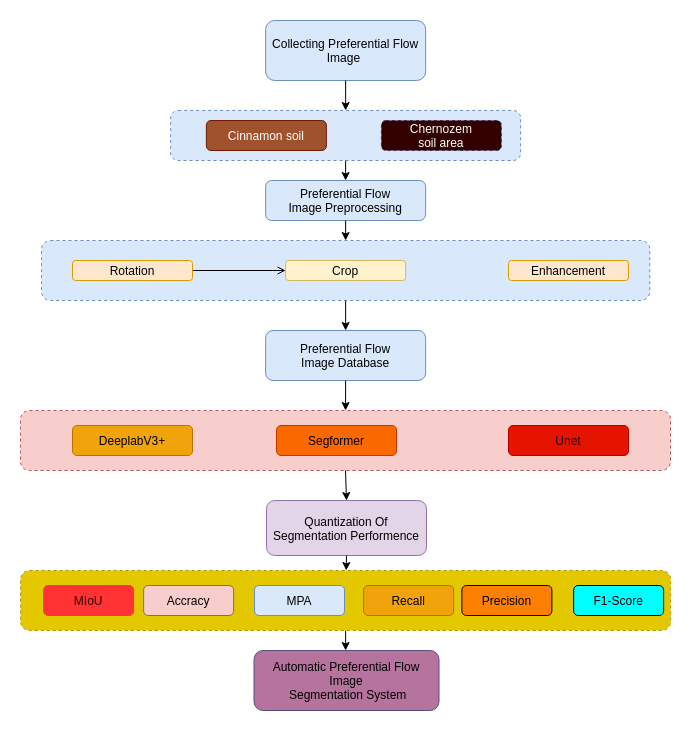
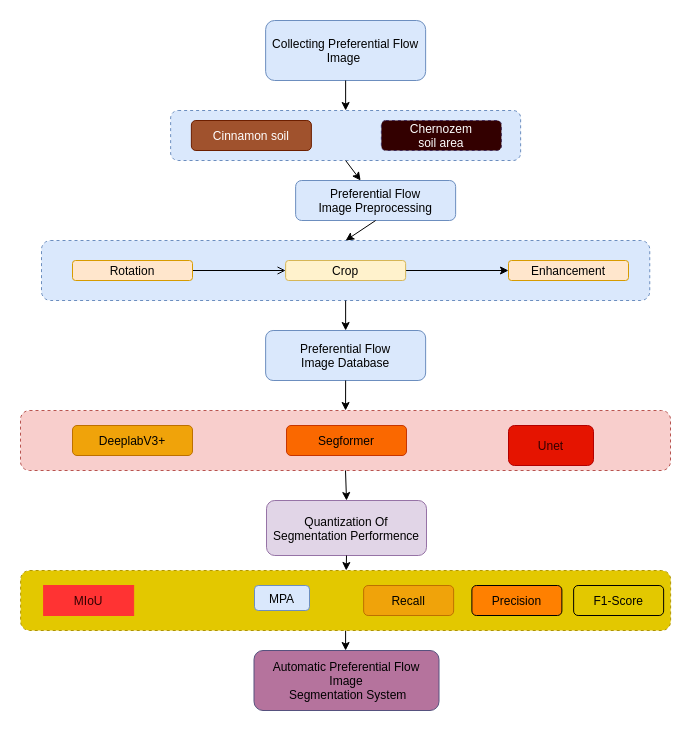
(266, 136) -> (251, 136)
(346, 201) -> (376, 201)
none -> (454, 271)
(337, 441) -> (347, 441)
(569, 441) -> (551, 446)
(89, 601) -> (89, 601)
(189, 601) -> none
(300, 601) -> (282, 598)
(507, 601) -> (517, 601)
(619, 601) -> (619, 601)
